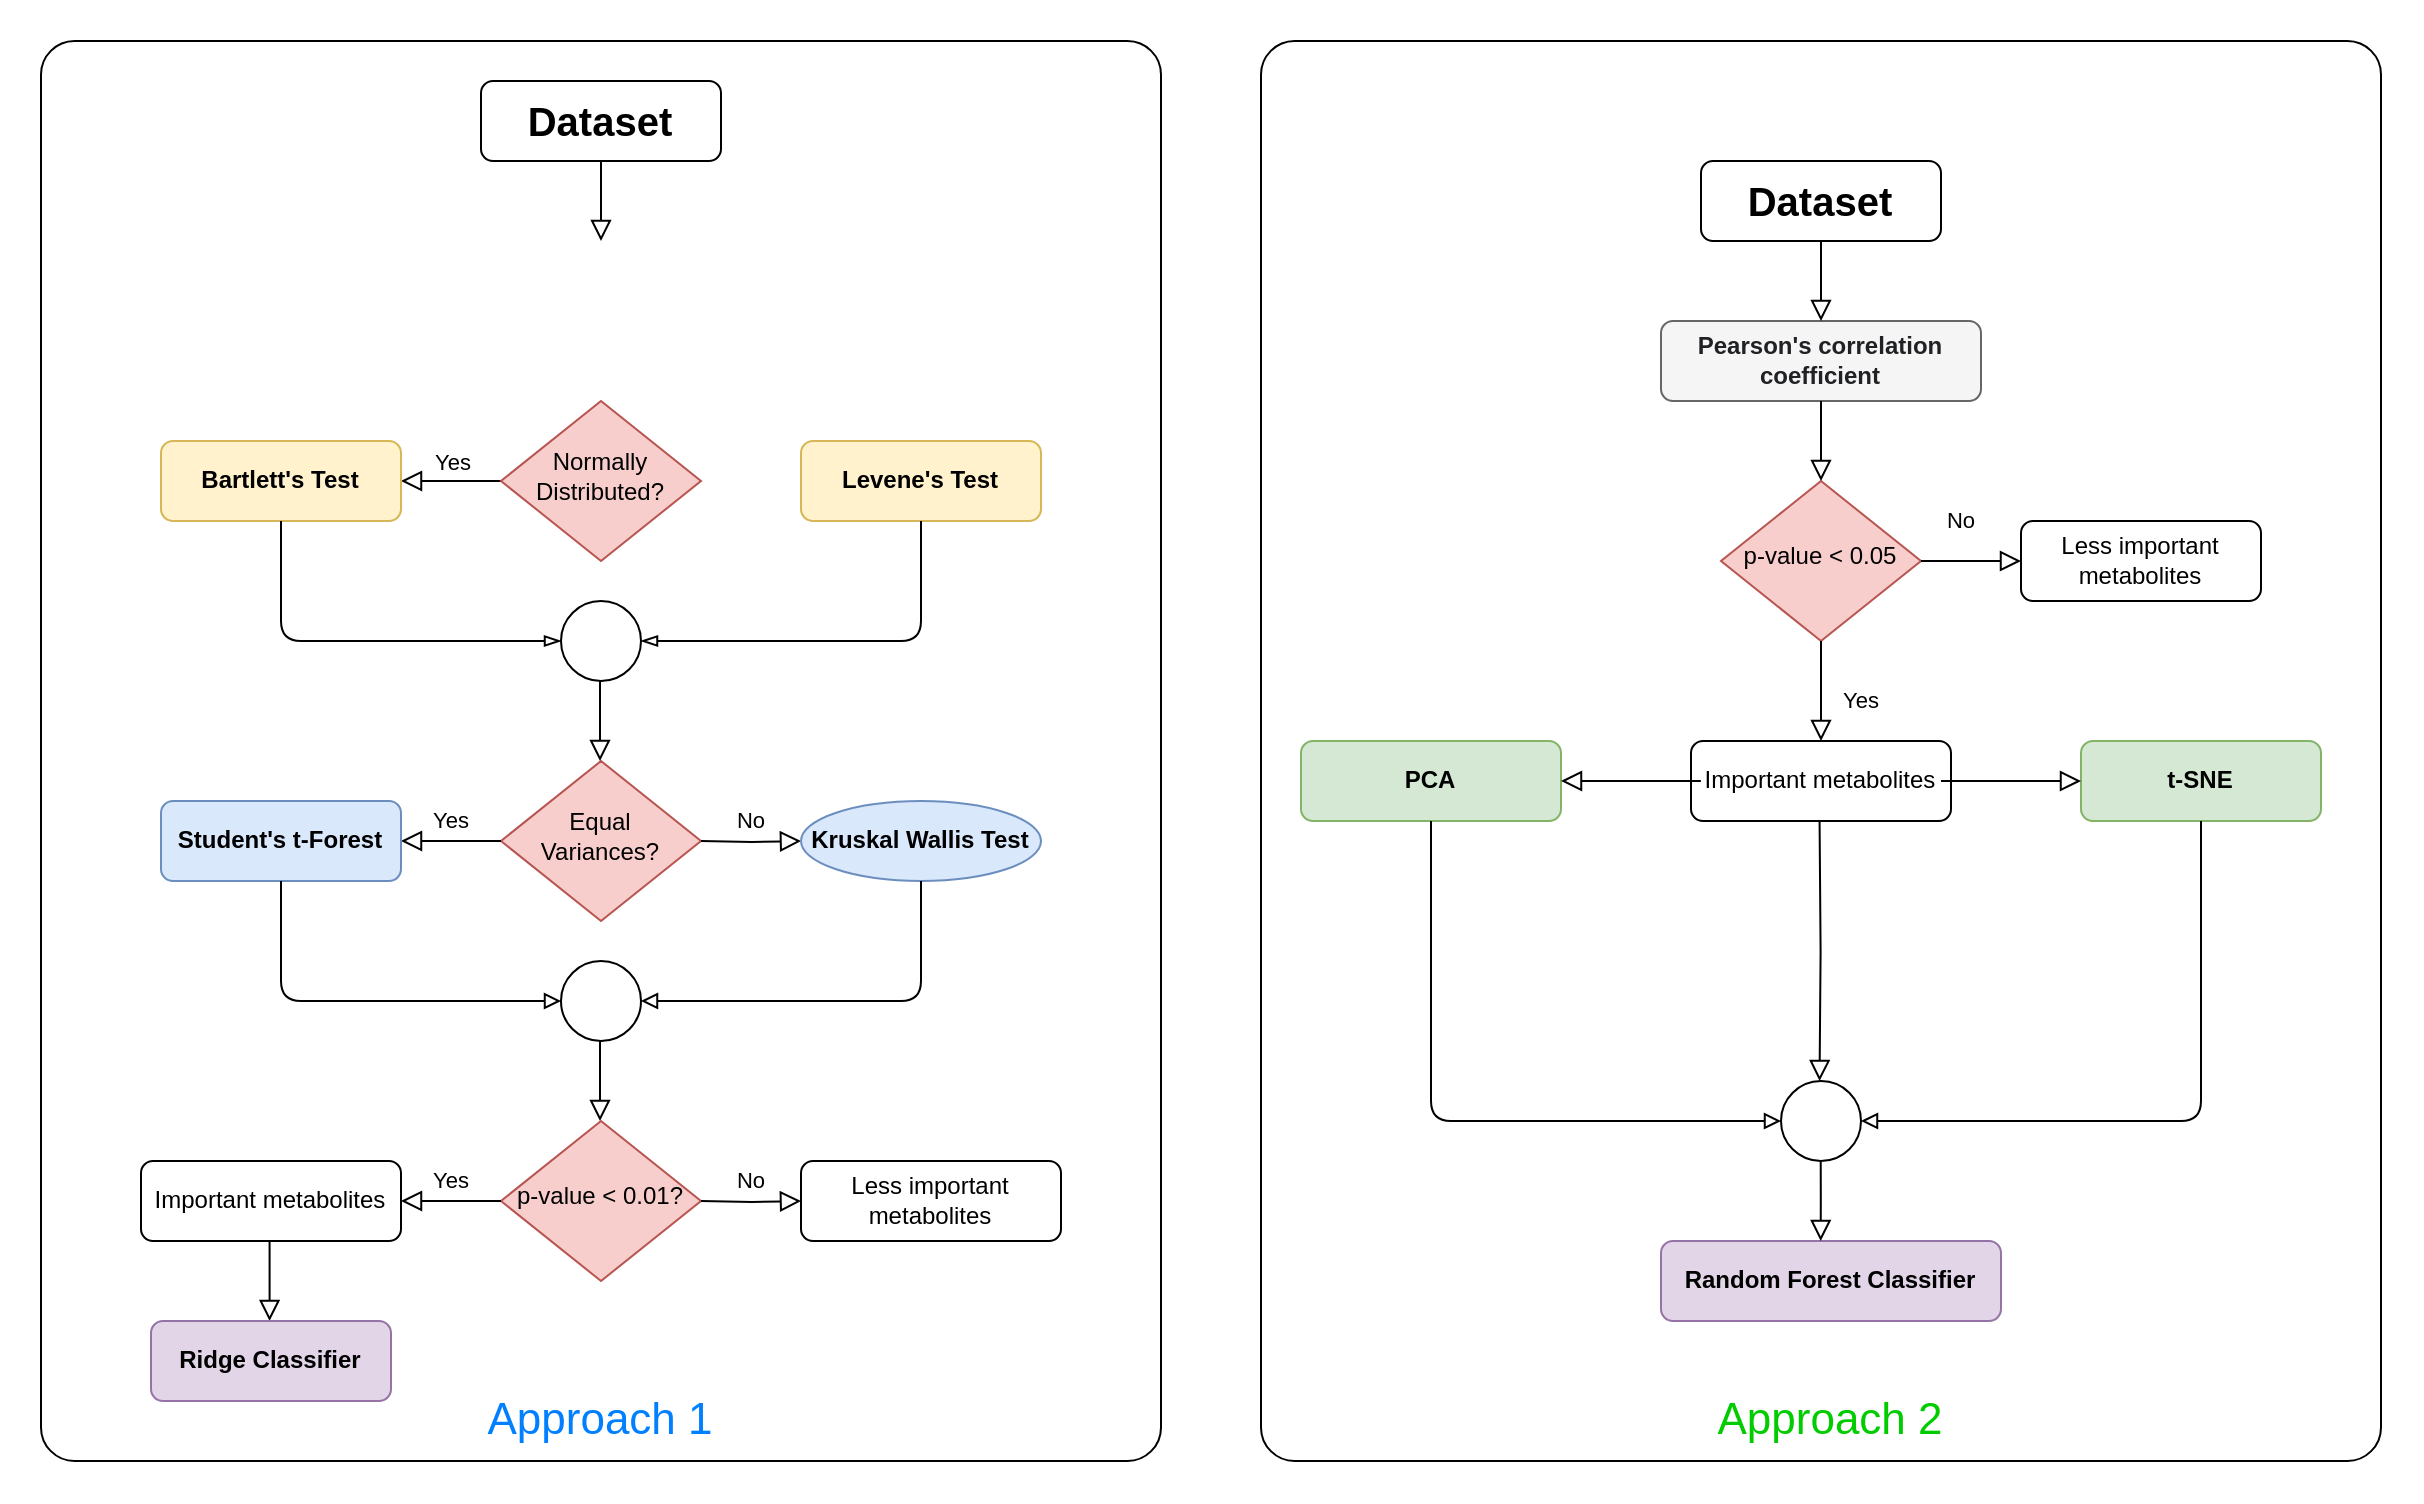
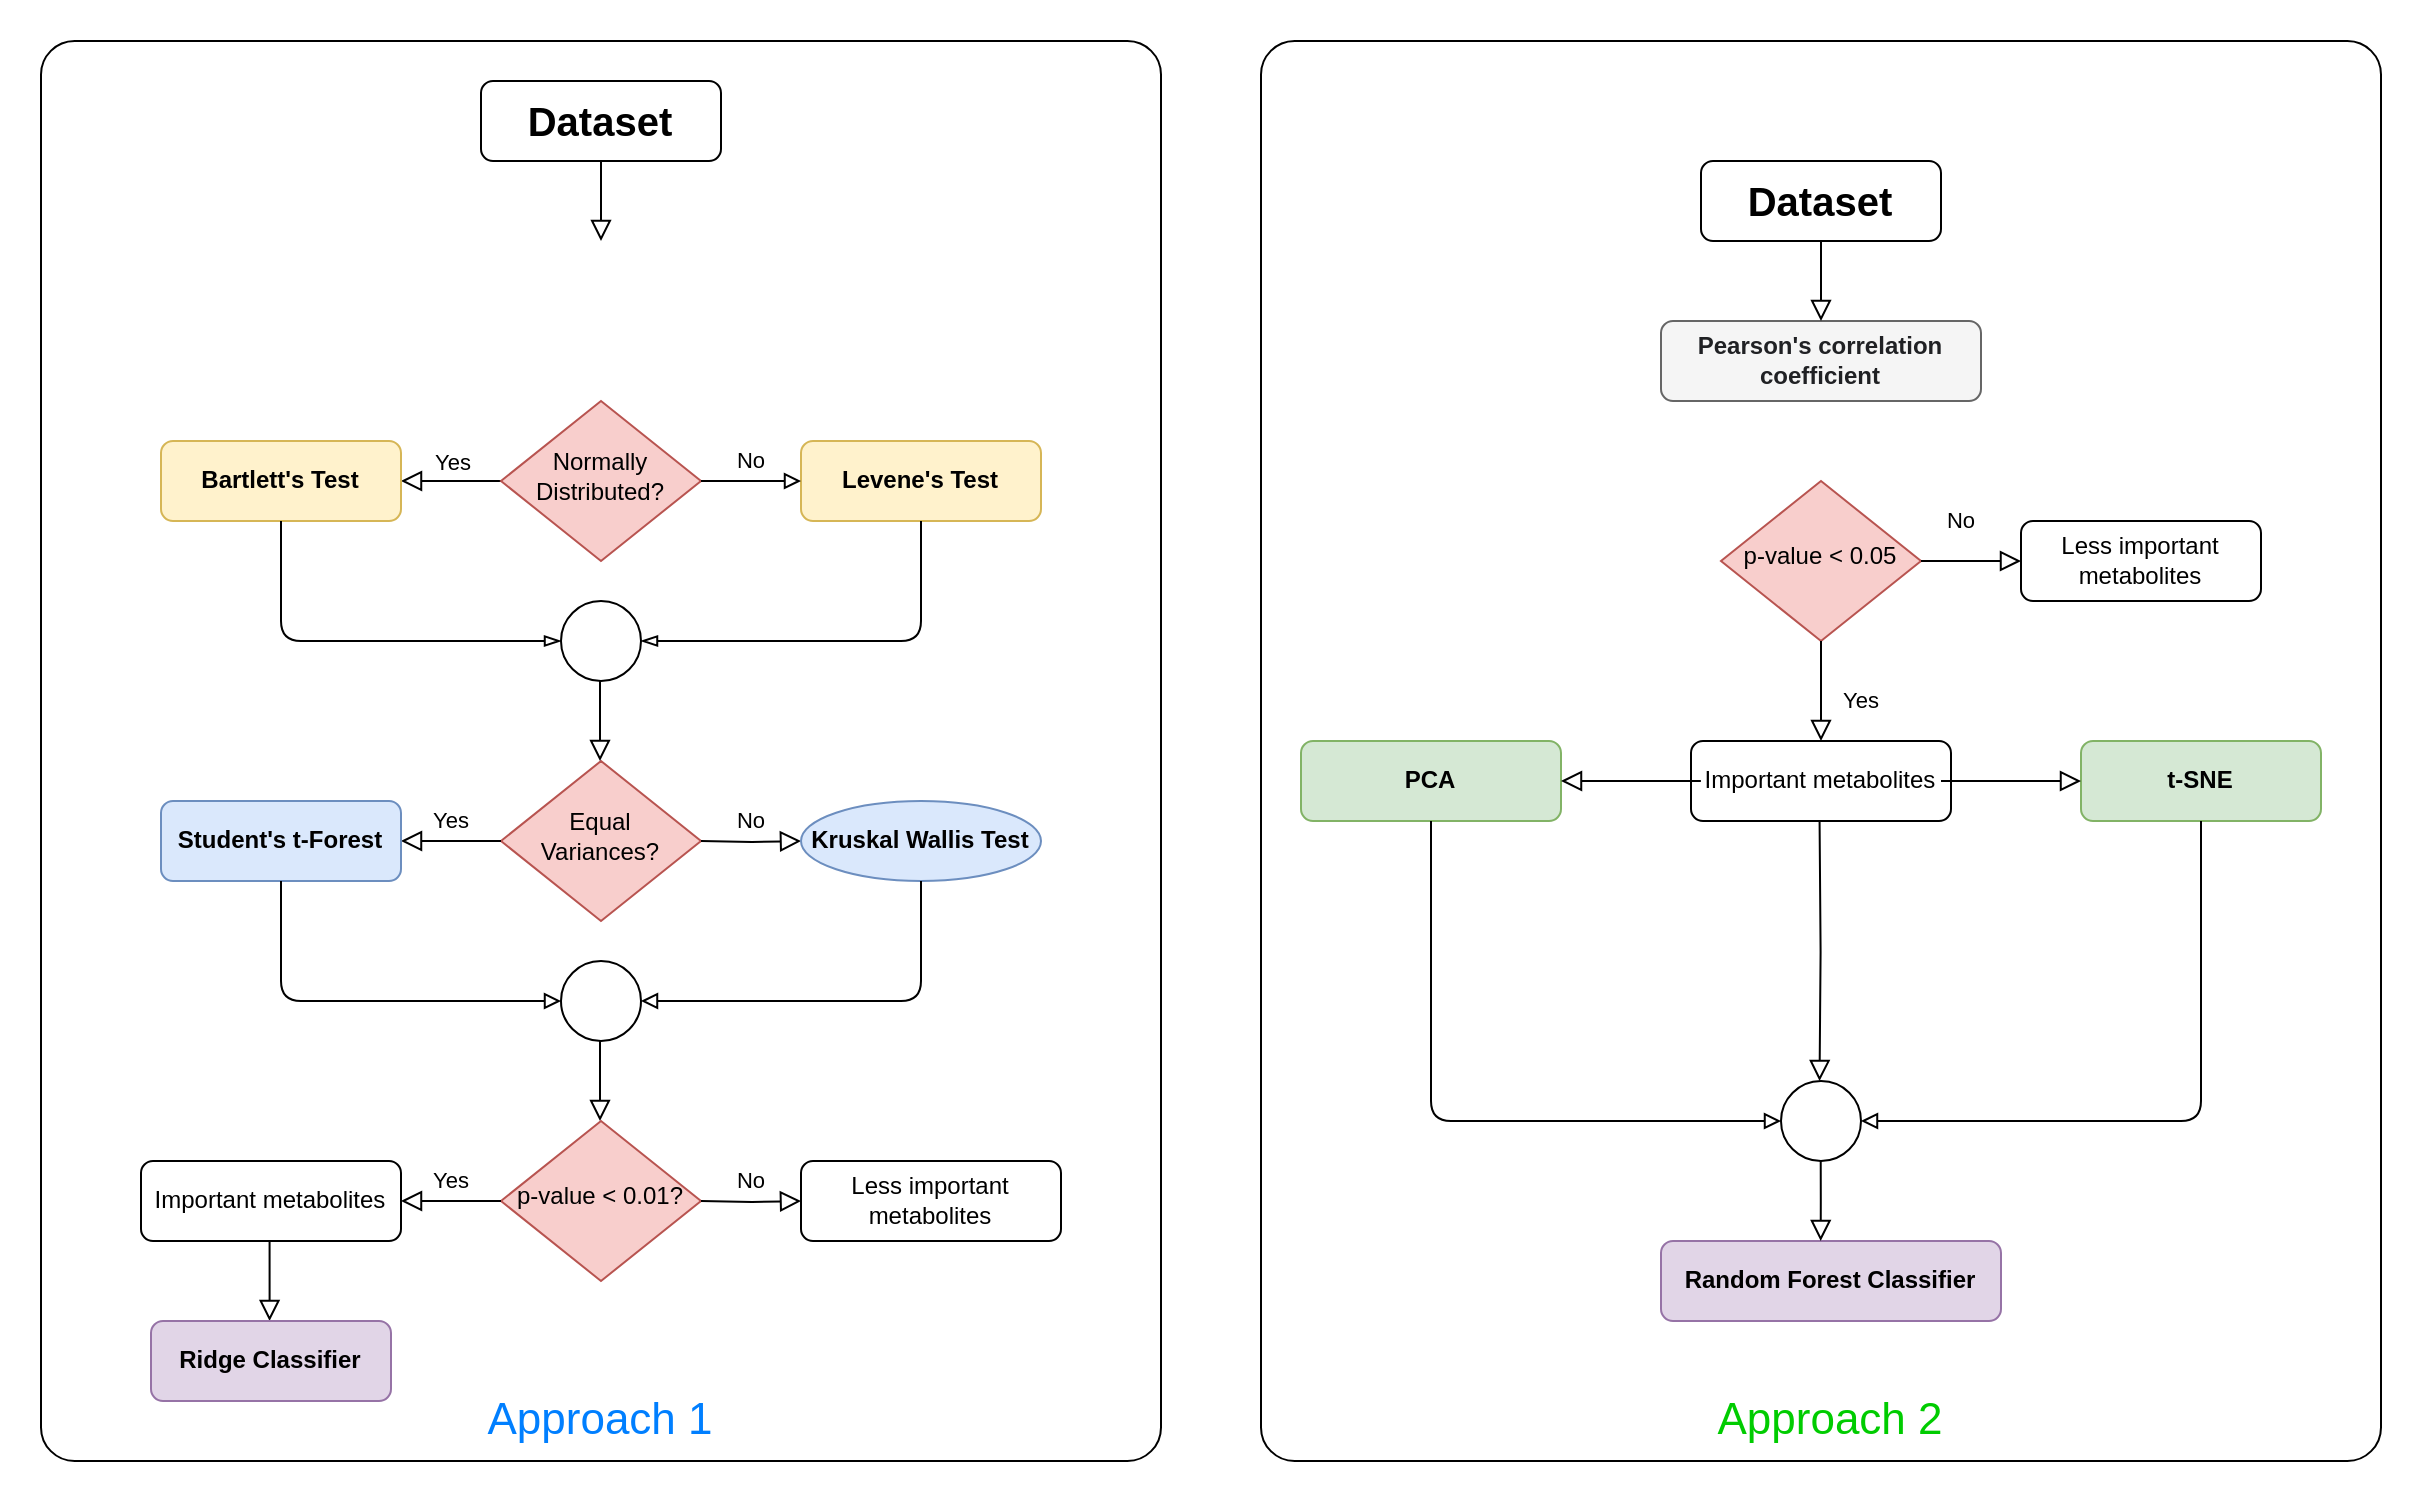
(1821, 430) -> none
none -> (742, 481)
